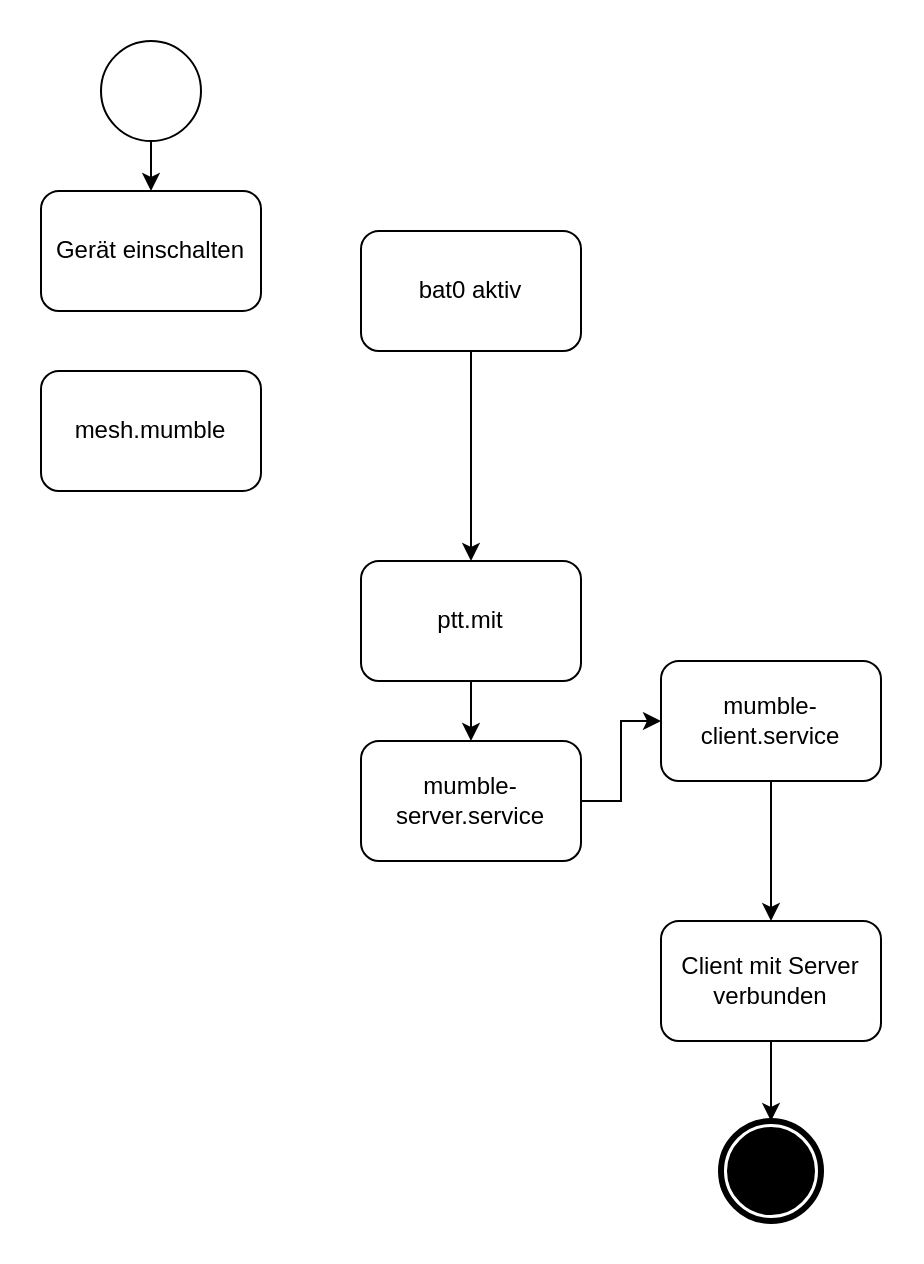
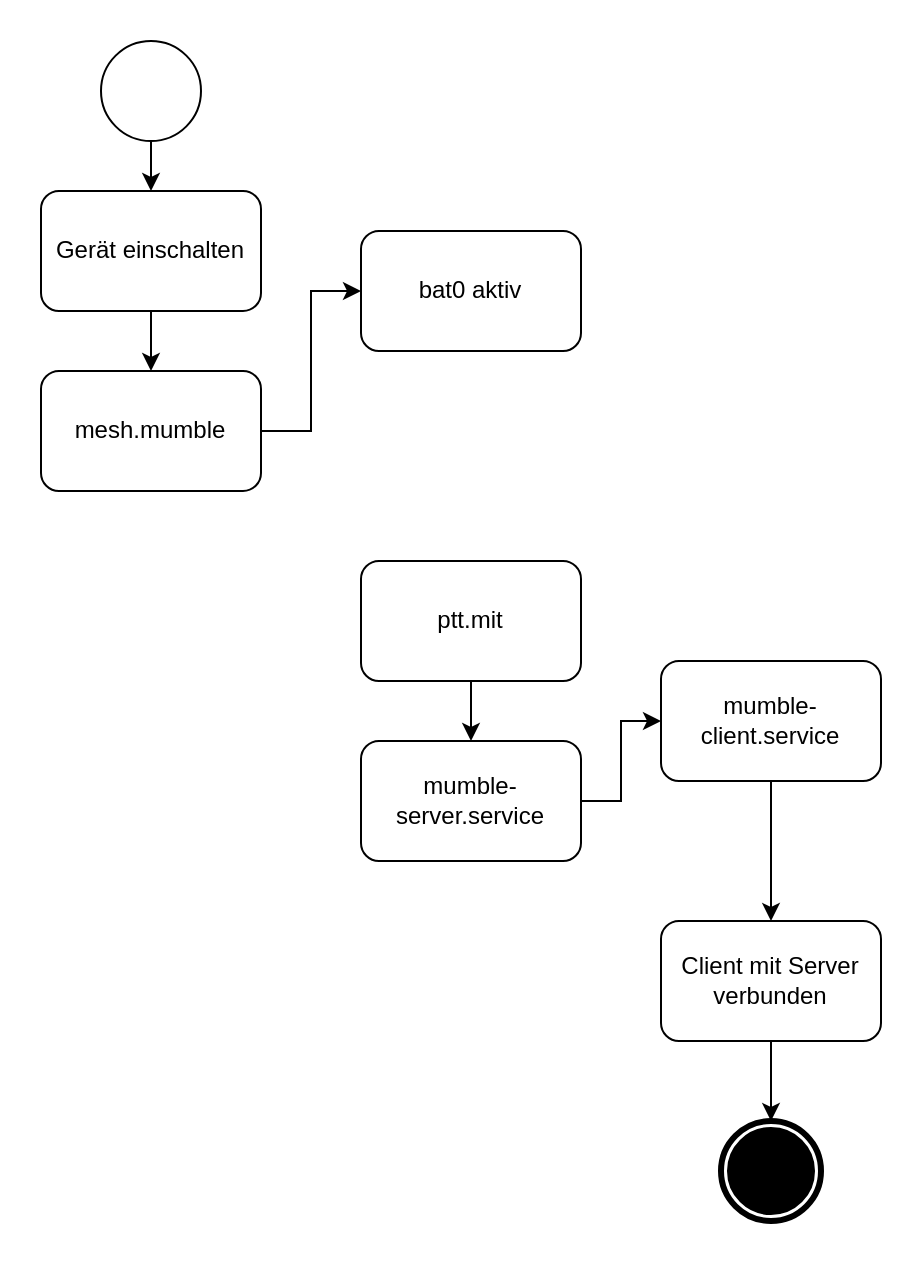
none -> (151, 348)
none -> (311, 368)
(471, 449) -> none
